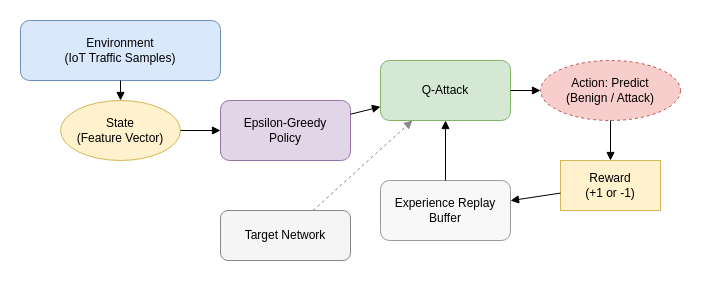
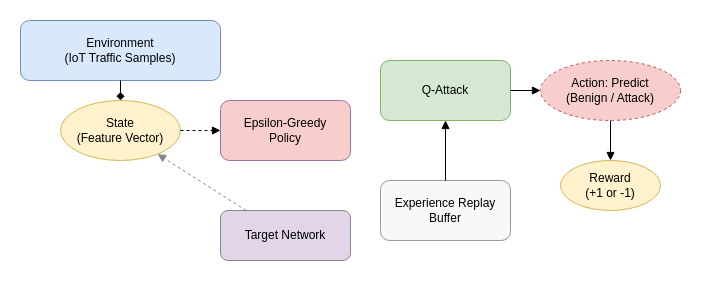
(121, 91) -> (121, 91)
(362, 111) -> none
(197, 131) -> (197, 131)
(286, 131) -> (286, 131)
(359, 169) -> (205, 184)
(611, 186) -> (611, 186)
(540, 196) -> none
(286, 236) -> (286, 236)
